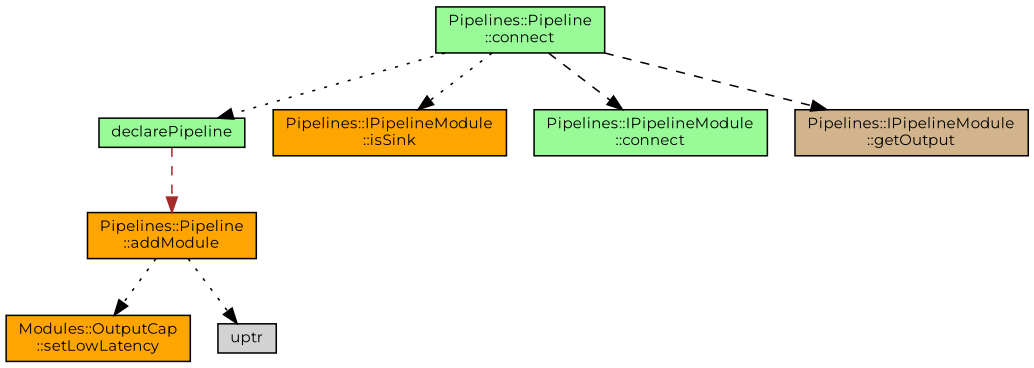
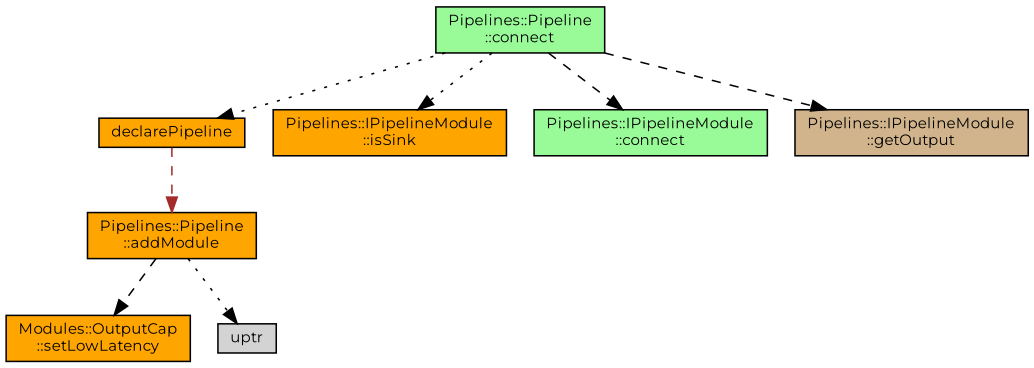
(172, 133) -> (172, 133)
(140, 281) -> (140, 281)
